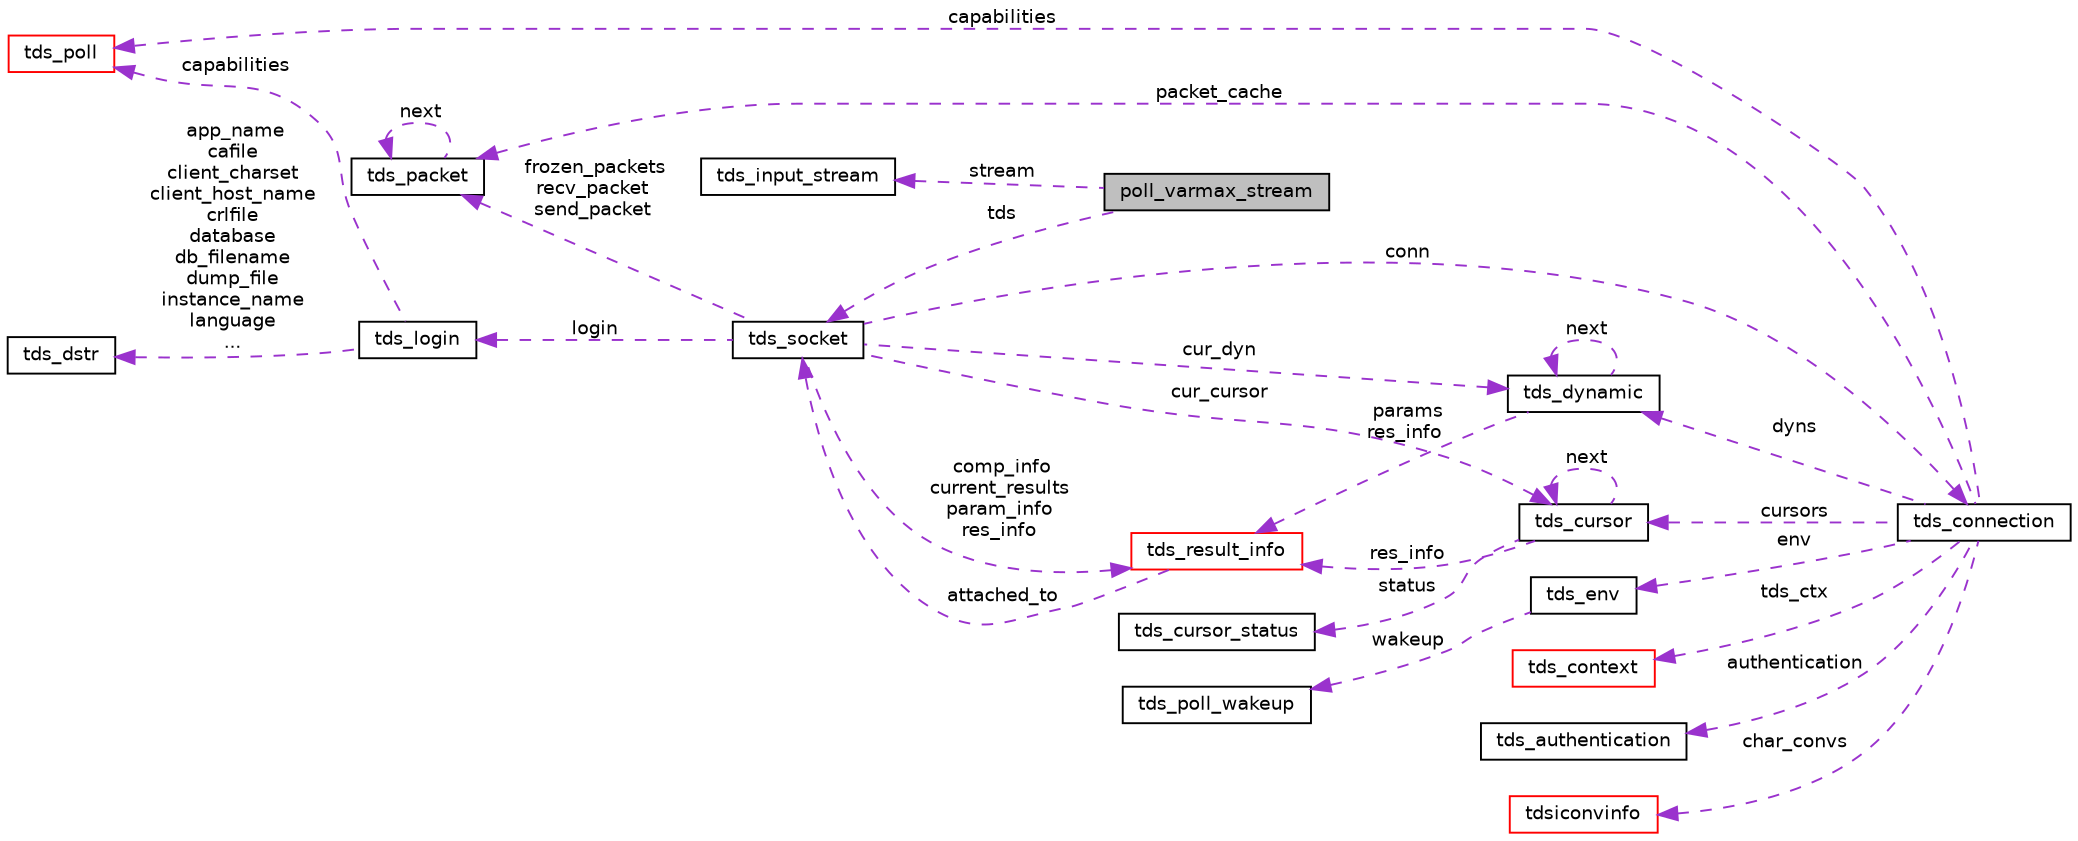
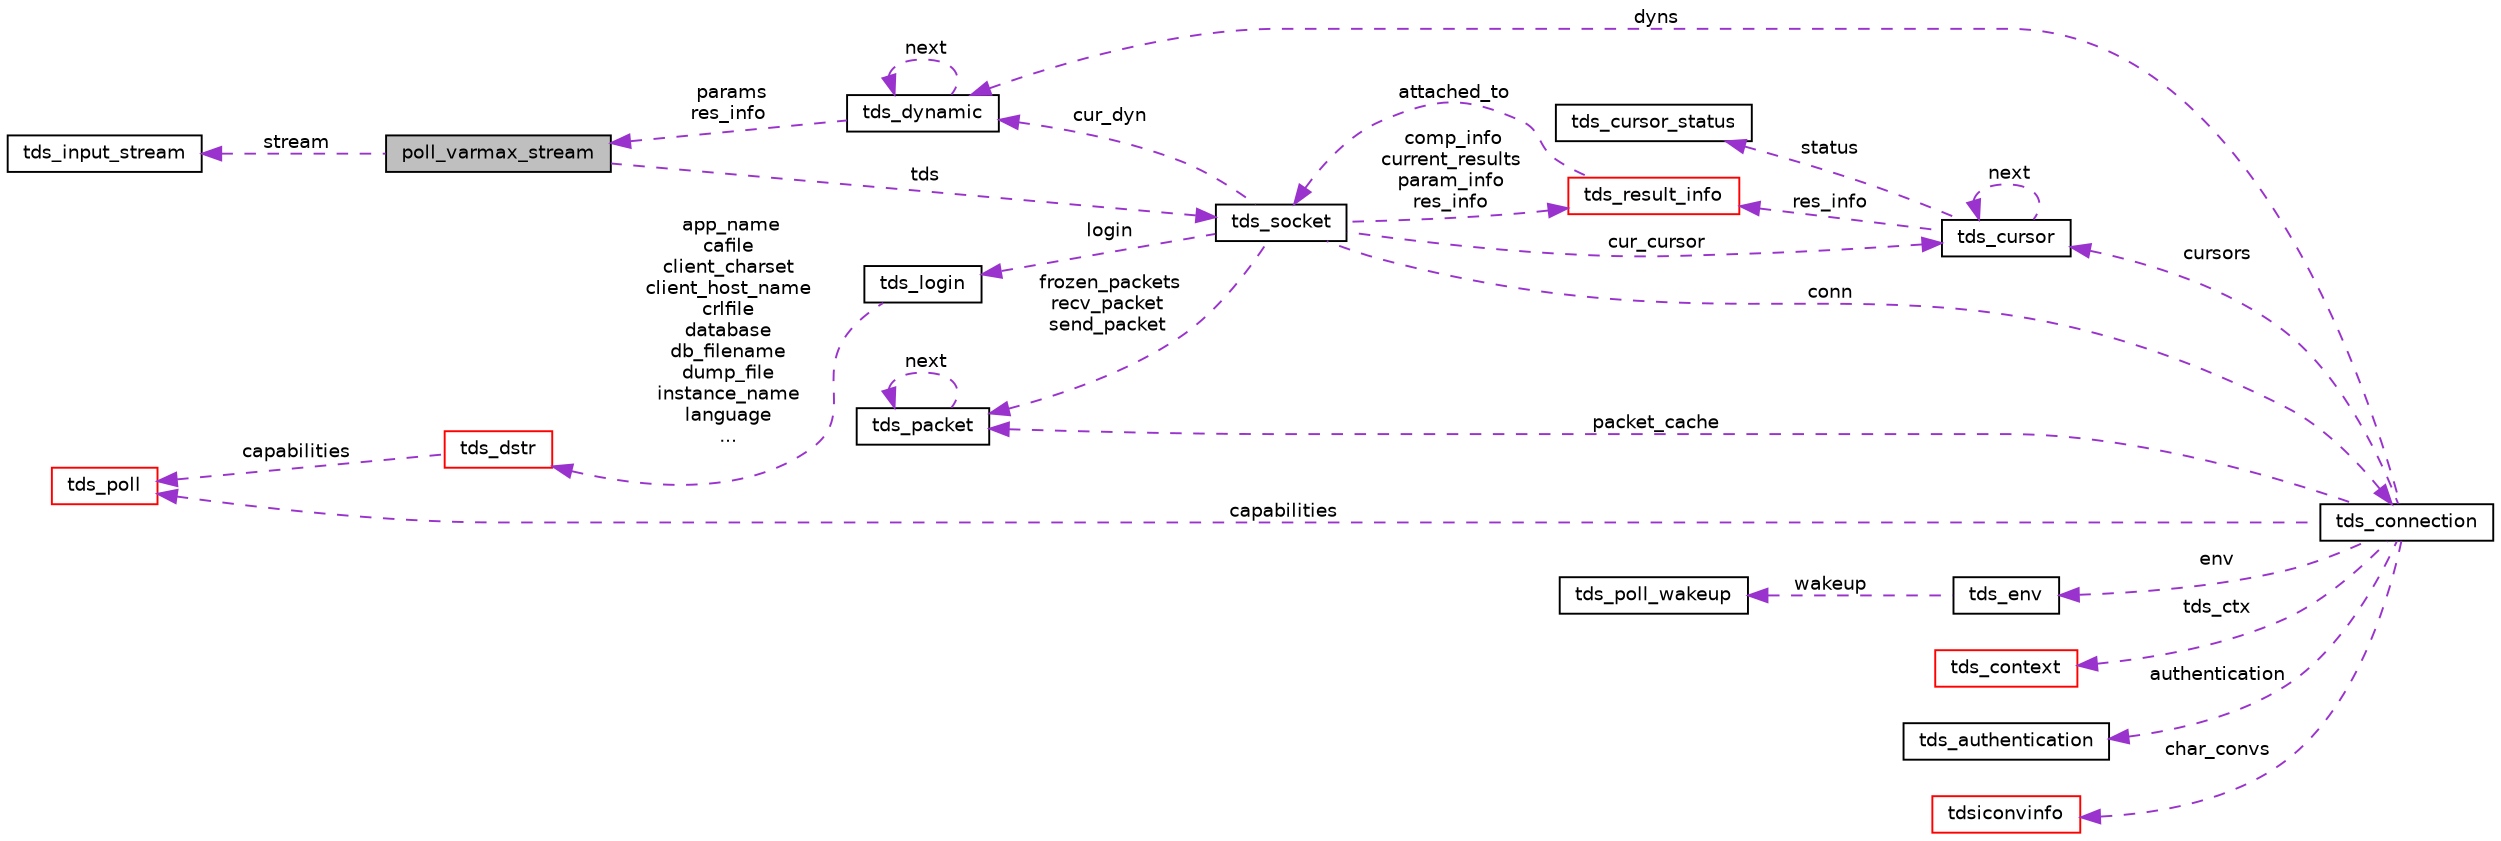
(326, 131) -> (311, 467)
(61, 355) -> (498, 449)
(1400, 465) -> (739, 131)
